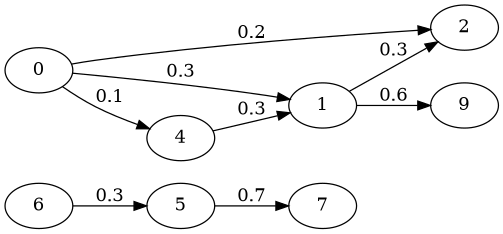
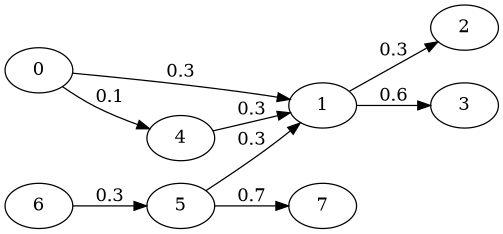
(245, 44) -> none
(465, 105) -> (465, 105)
none -> (249, 162)
